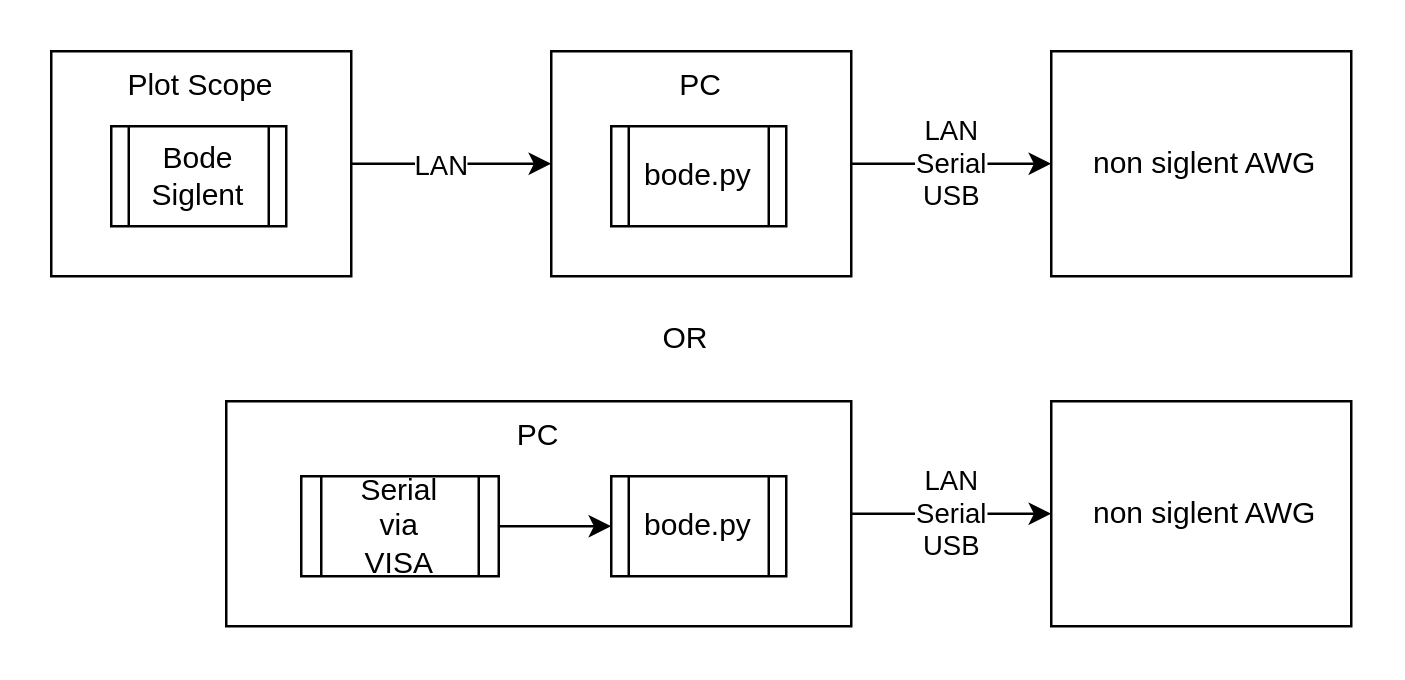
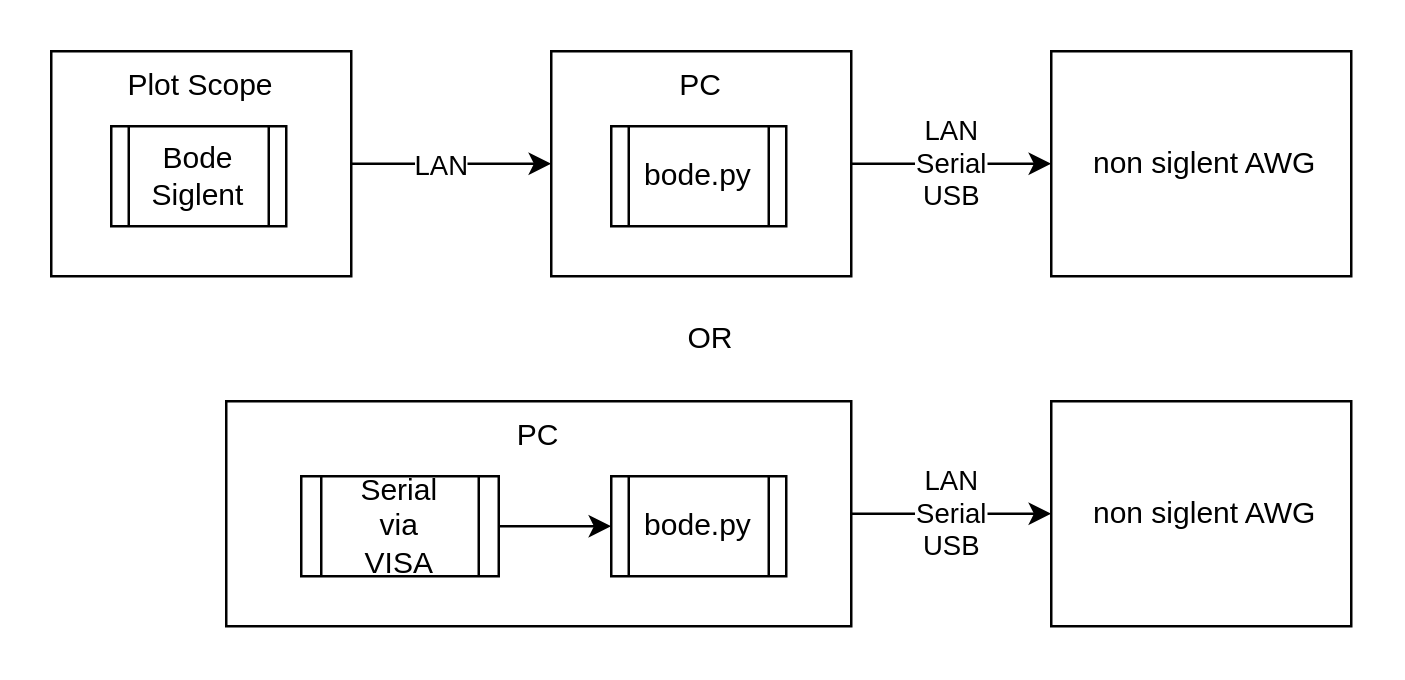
(686, 339) -> (711, 339)
